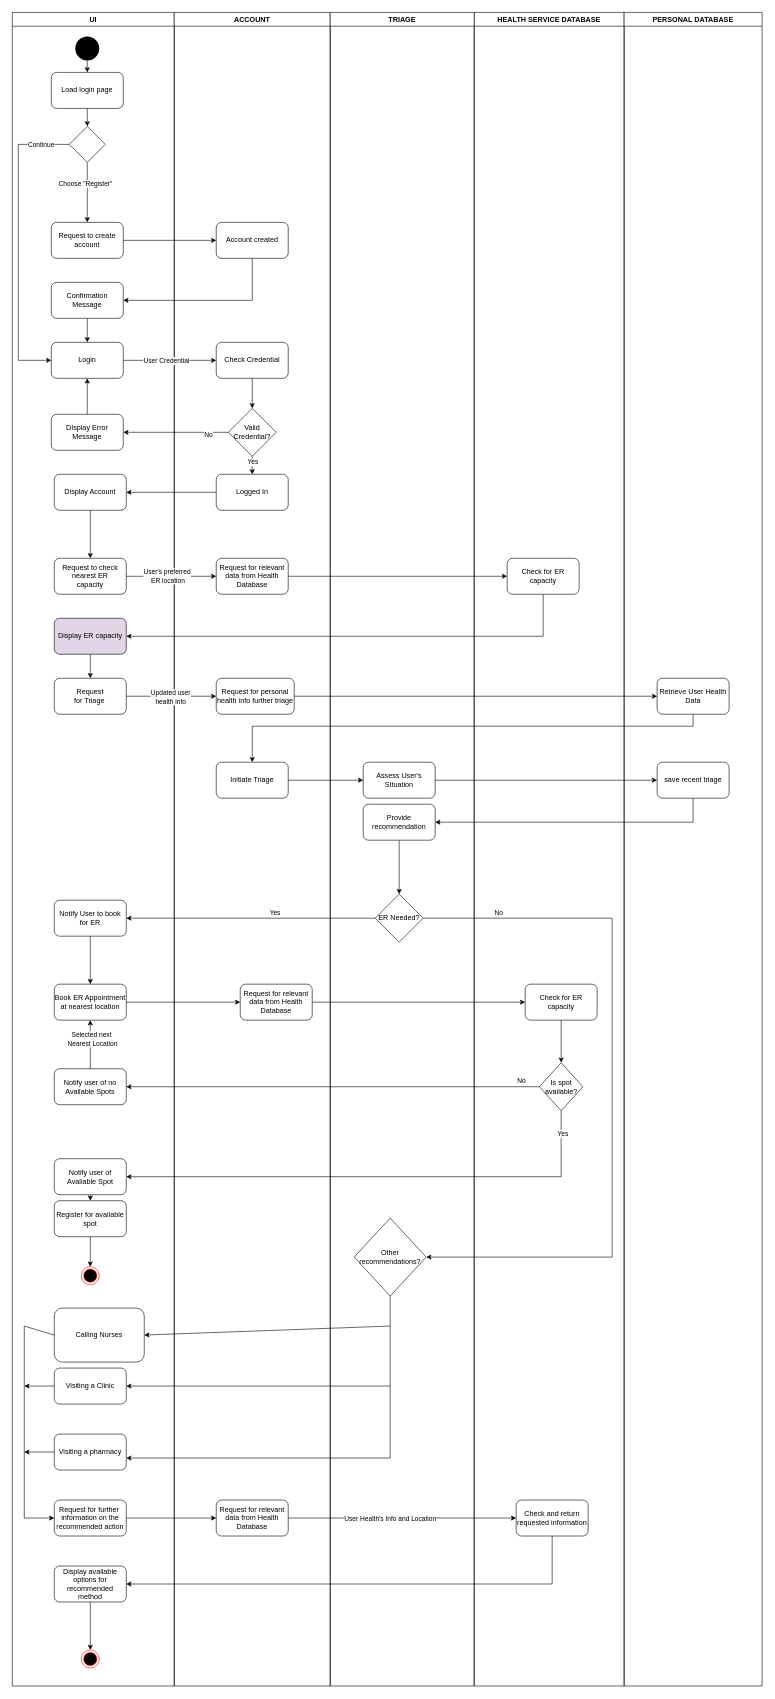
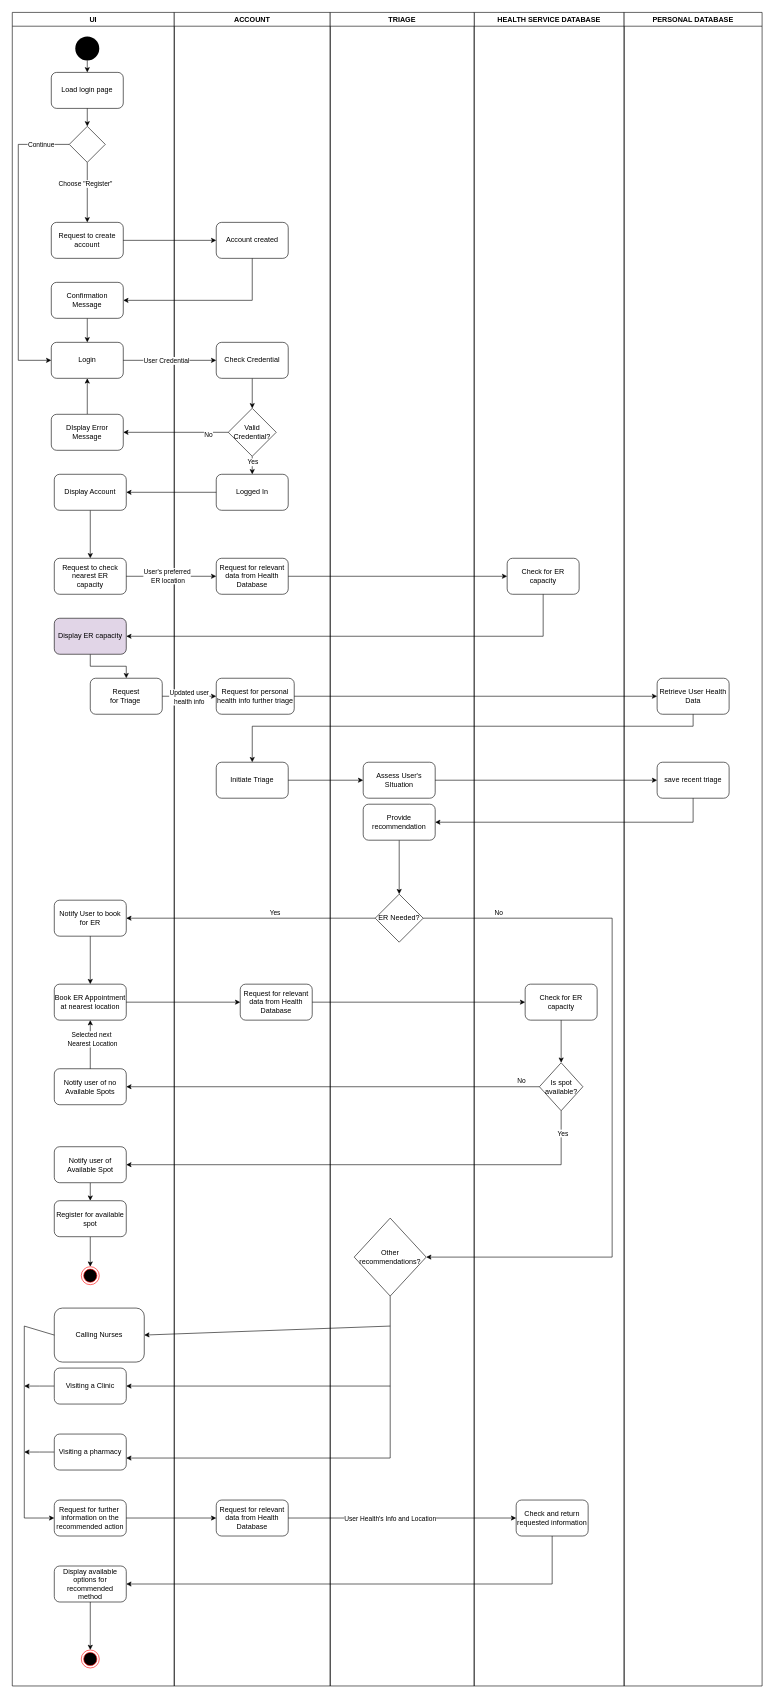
(90, 696) -> (126, 696)
(90, 1177) -> (90, 1165)
